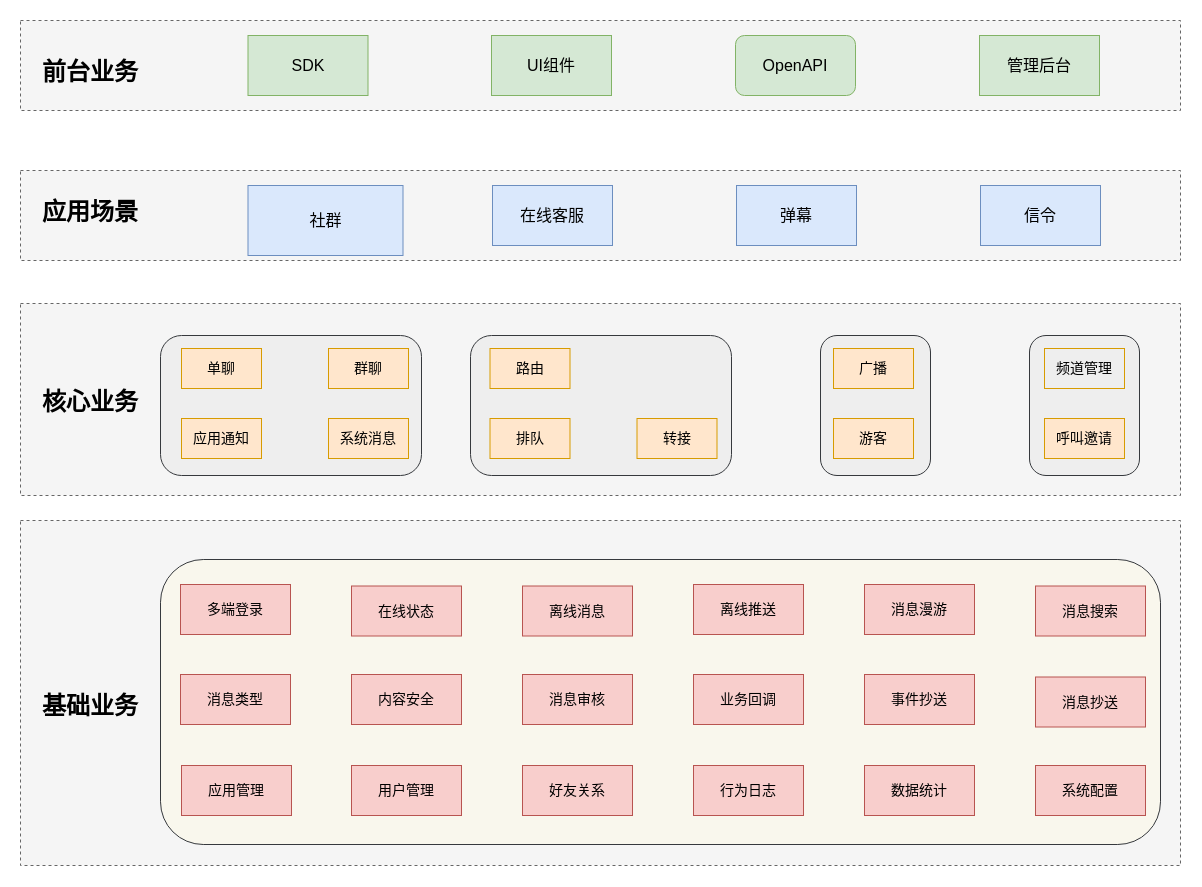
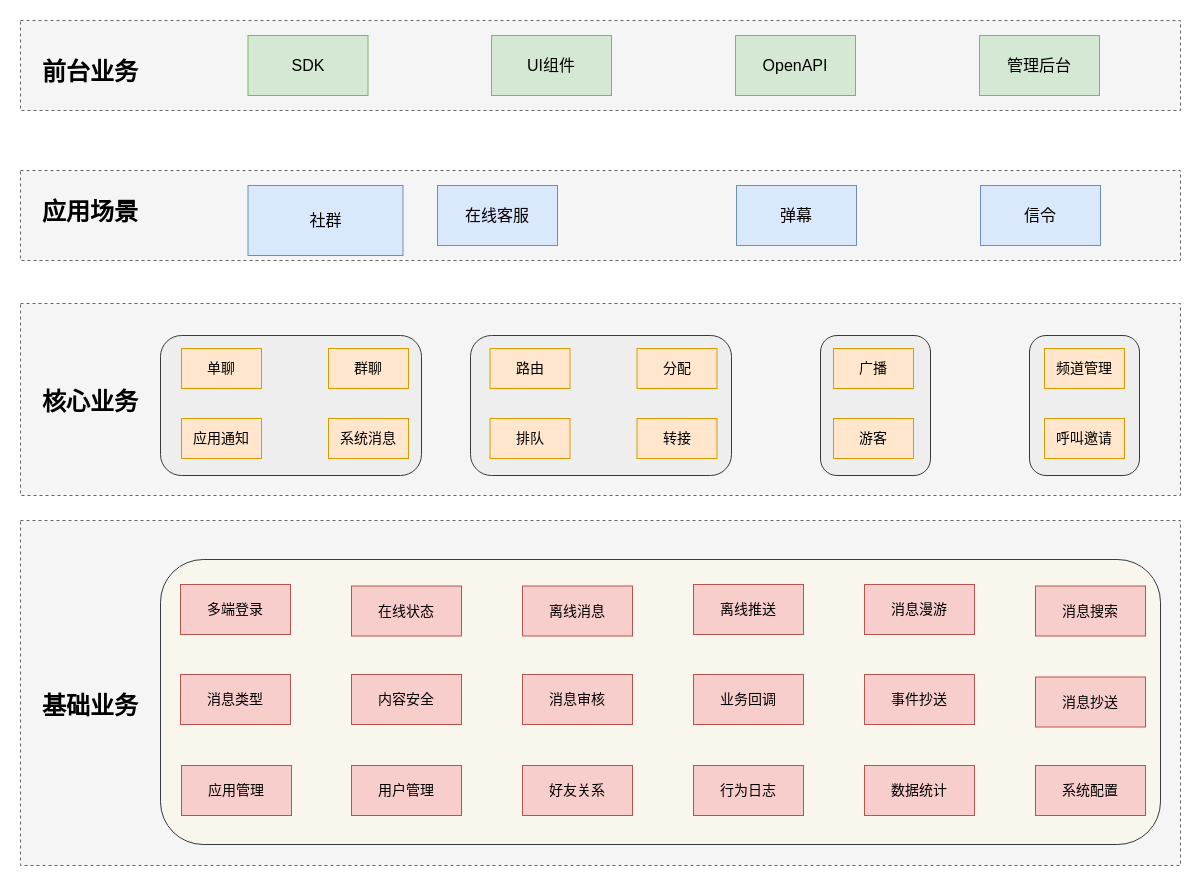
(796, 66) -> (796, 66)
(553, 216) -> (498, 216)
none -> (677, 369)
(1085, 369) -> (1085, 369)
